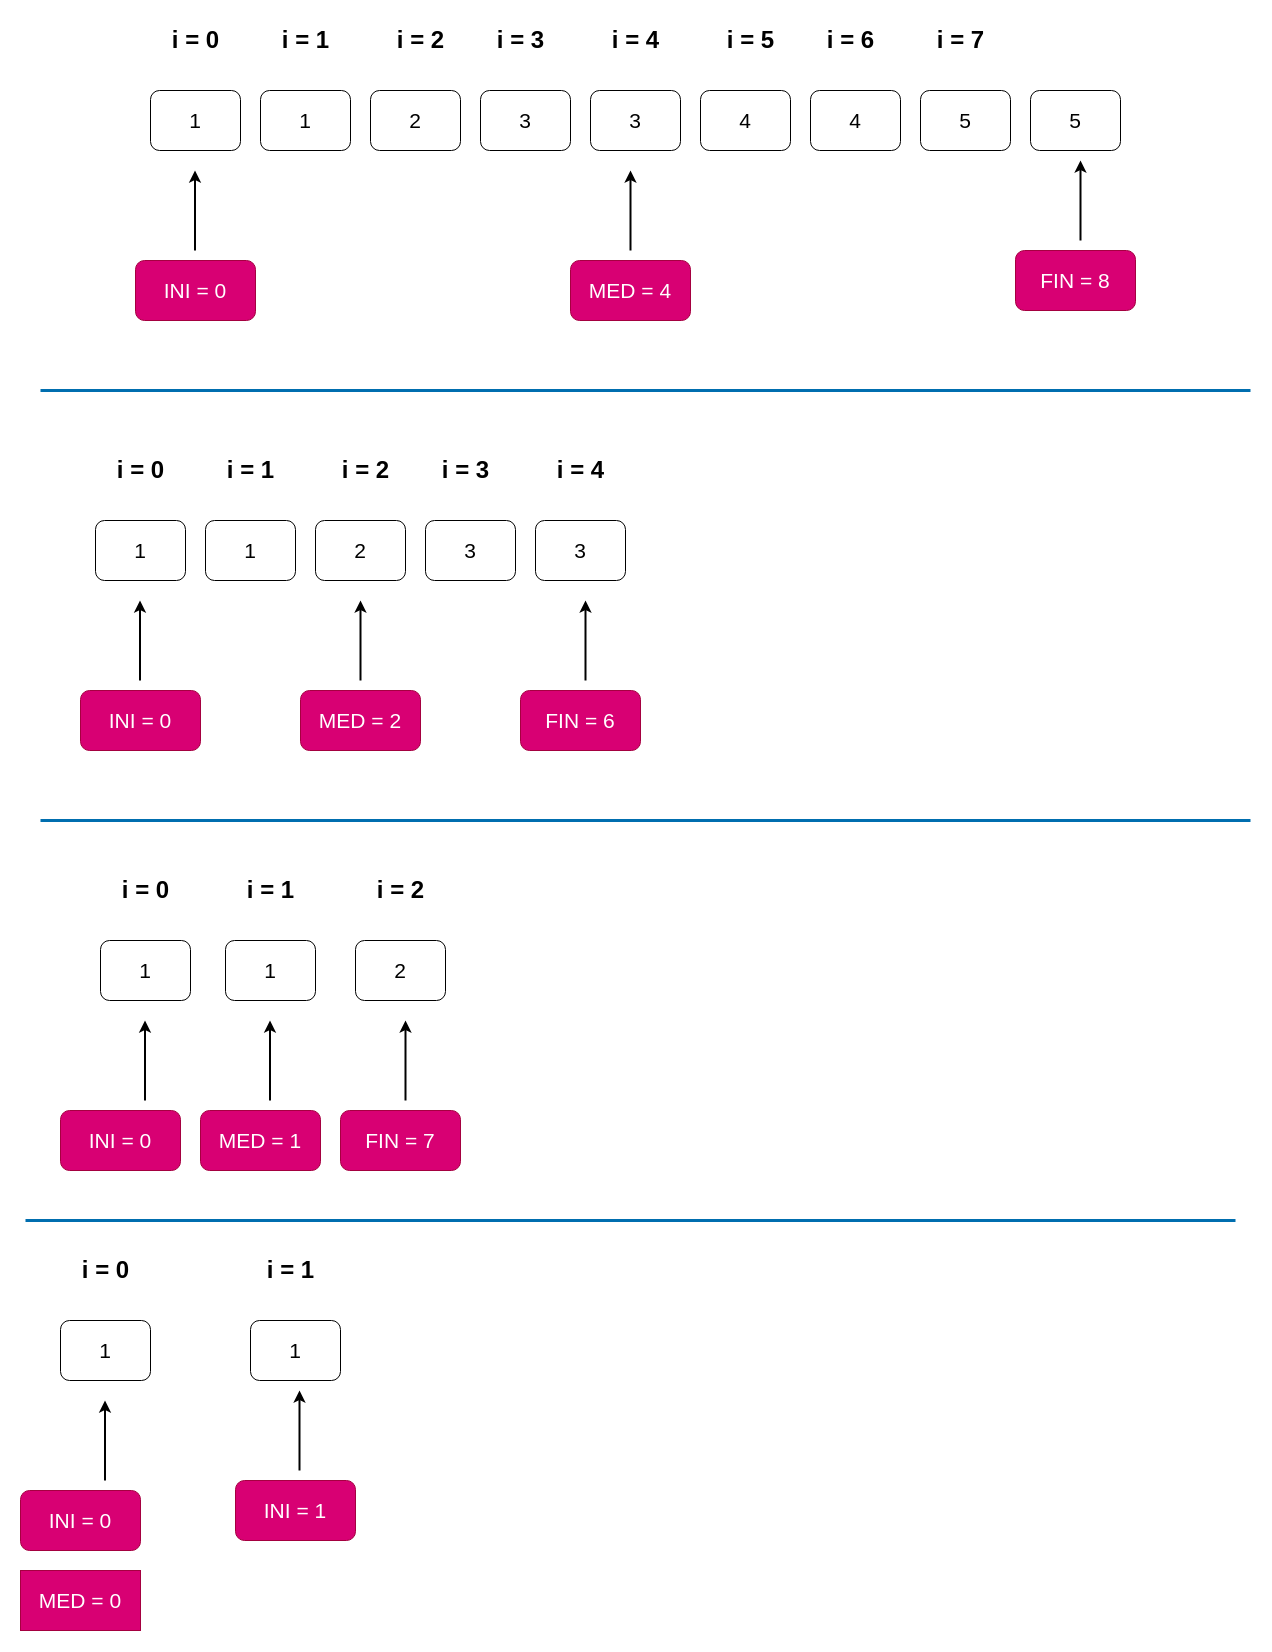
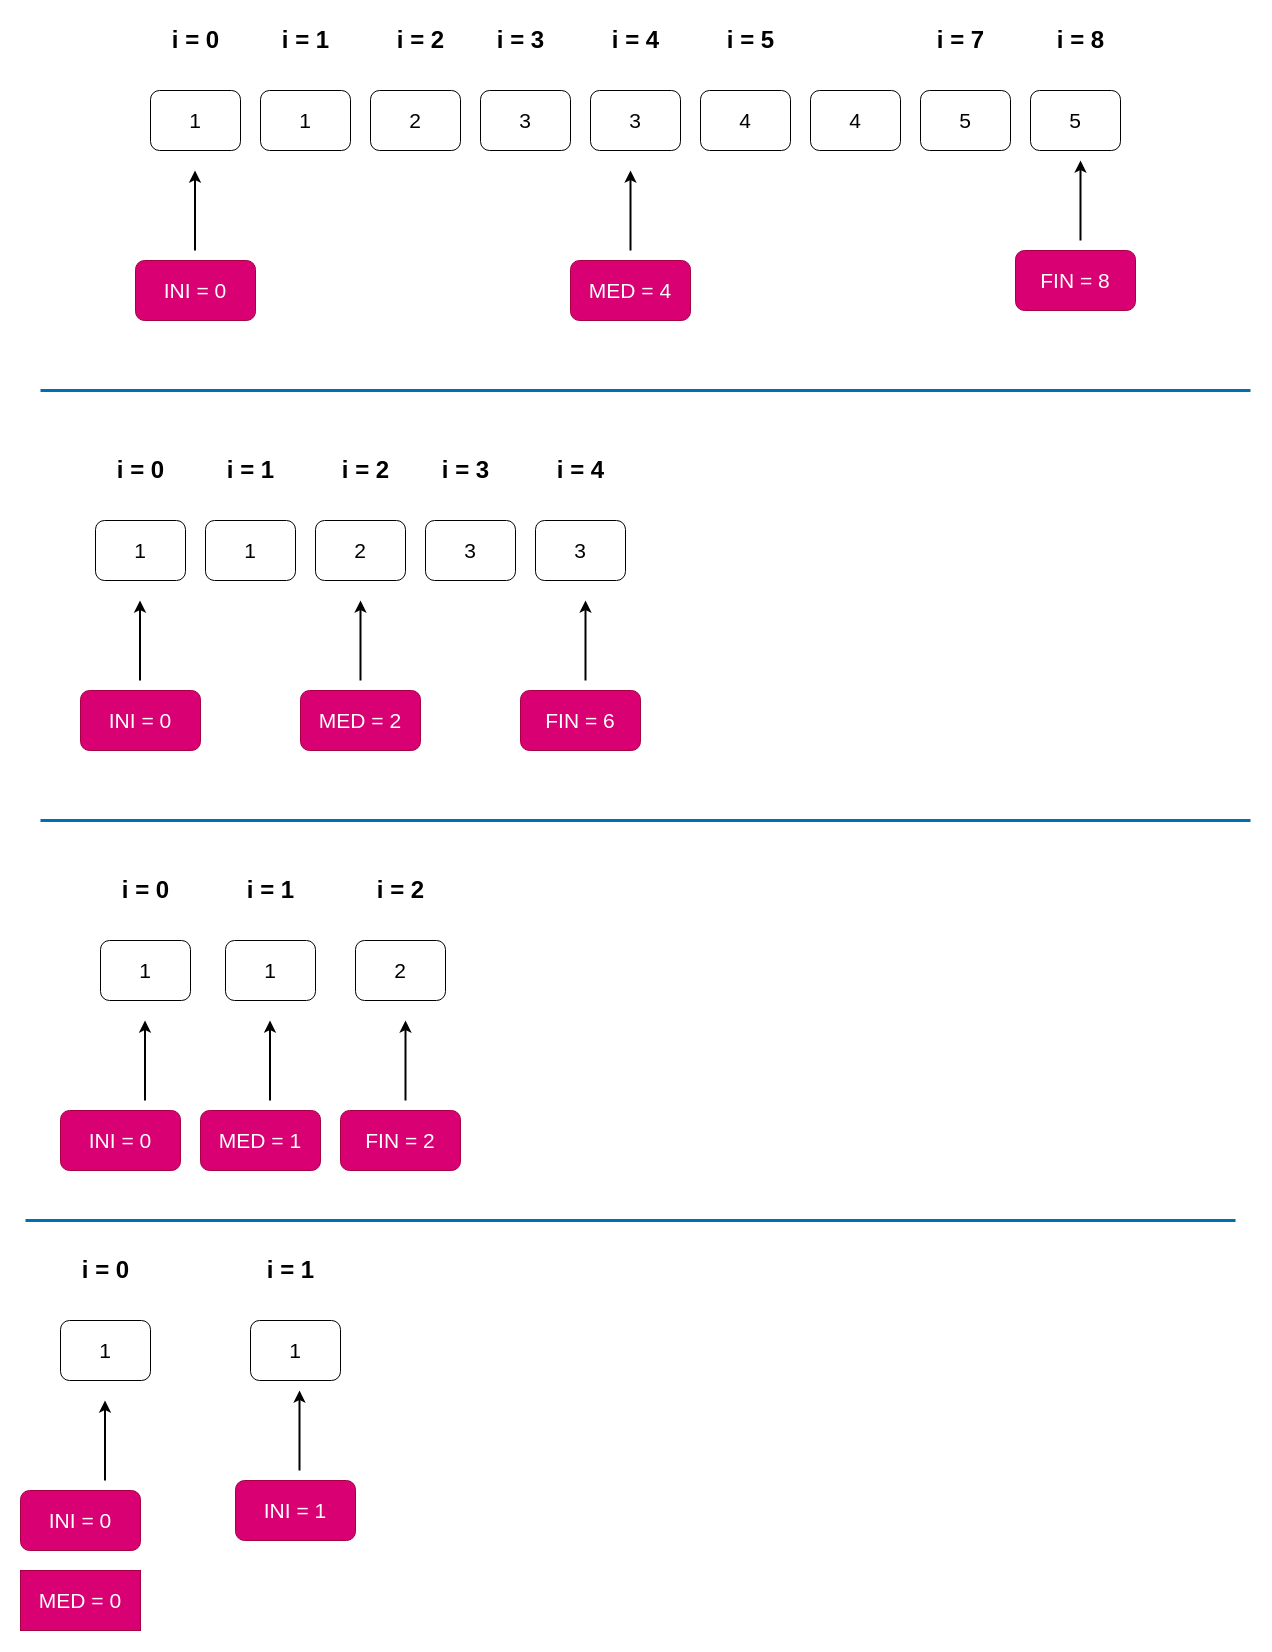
(851, 41) -> none
none -> (1081, 41)
(401, 1141) -> (401, 1141)
